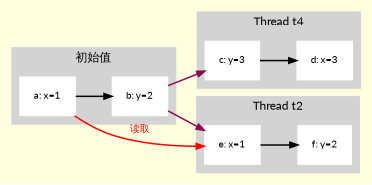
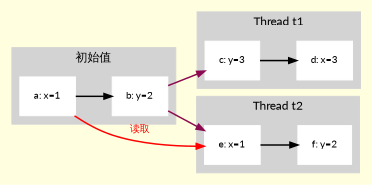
(279, 22) -> (279, 22)
